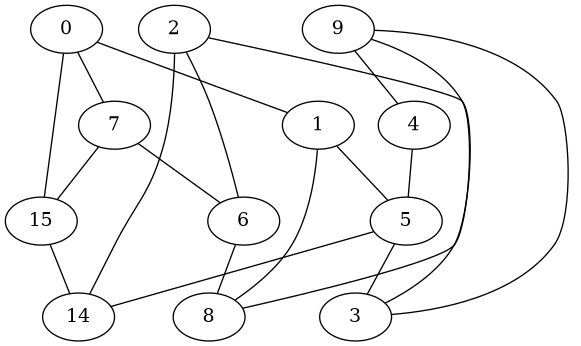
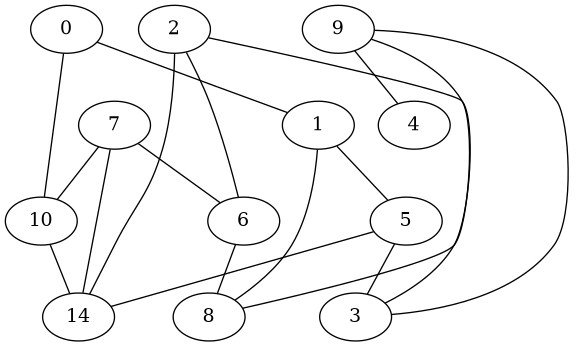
(91, 77) -> (97, 221)
(410, 173) -> none
(41, 221) -> (41, 221)
